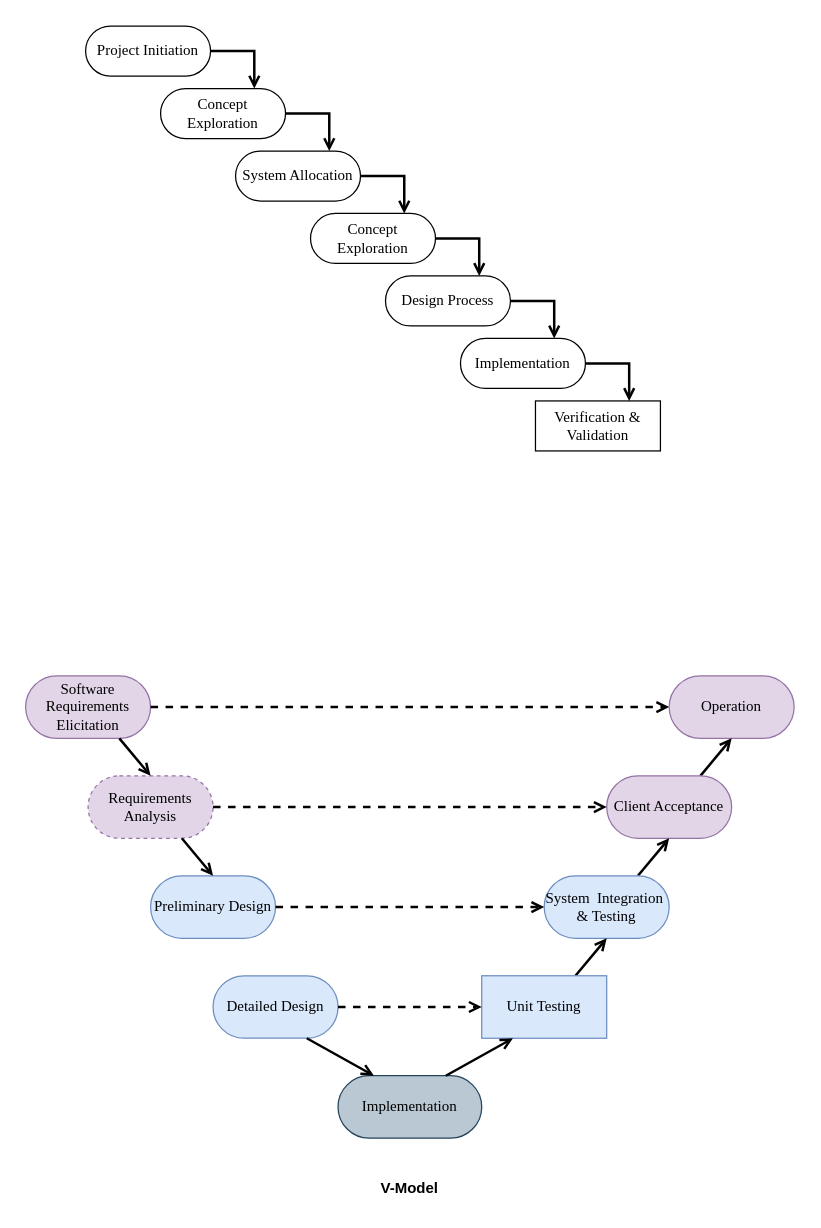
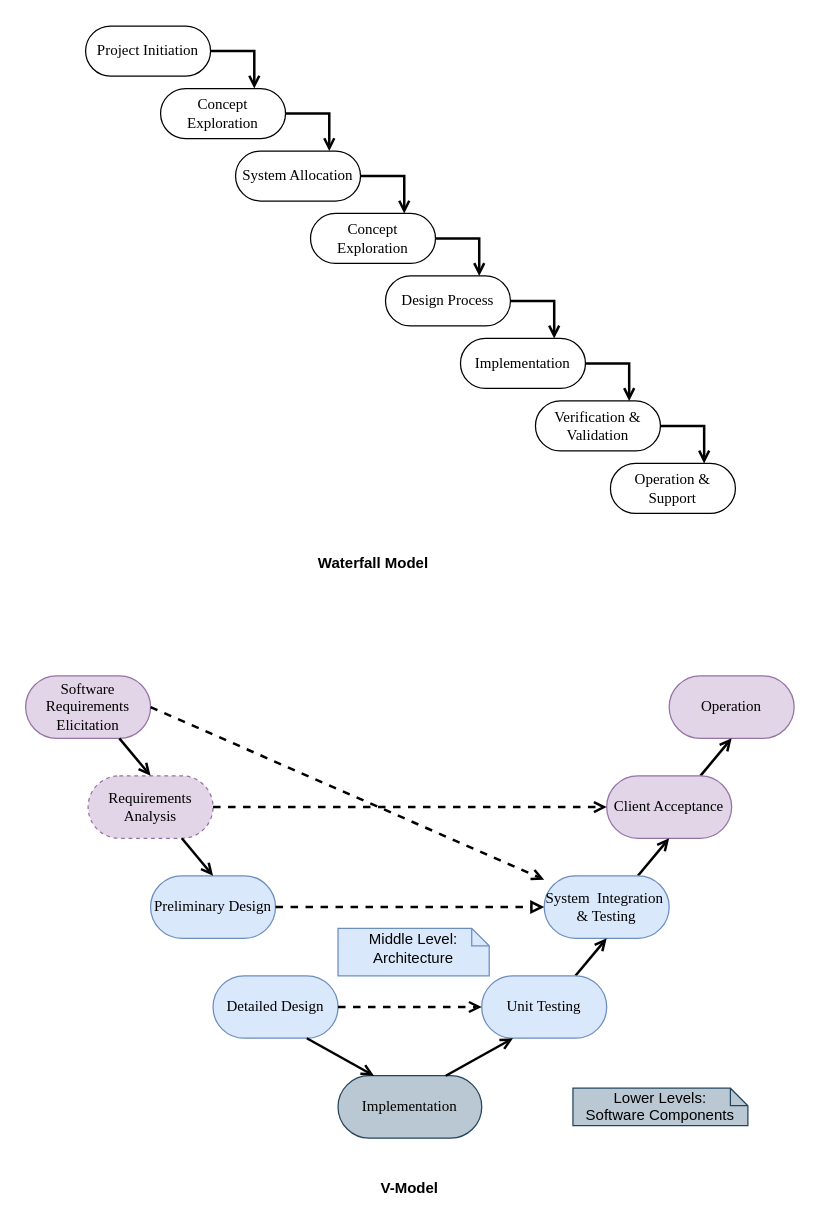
(598, 426) -> (598, 426)
none -> (698, 426)
none -> (673, 488)
none -> (373, 563)
(407, 707) -> (262, 755)
(533, 907) -> (530, 907)
none -> (414, 952)
(544, 1007) -> (544, 1007)
none -> (661, 1107)
